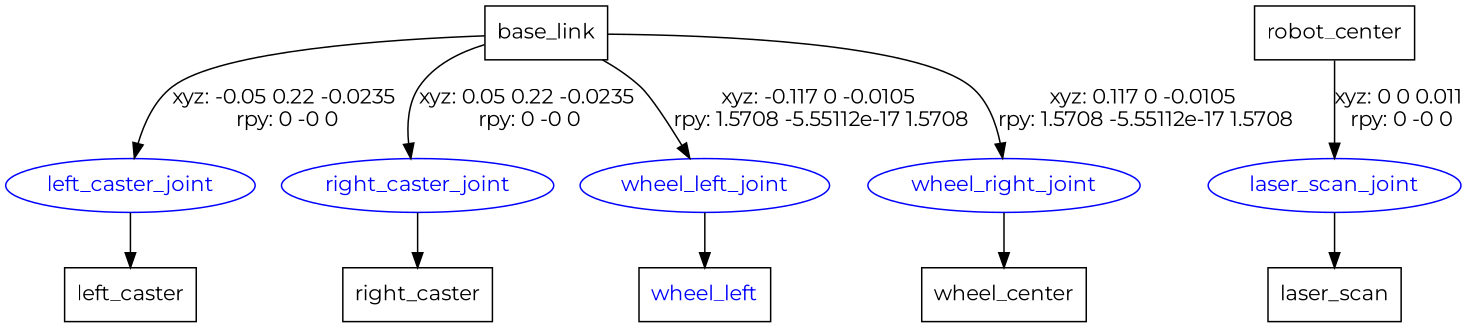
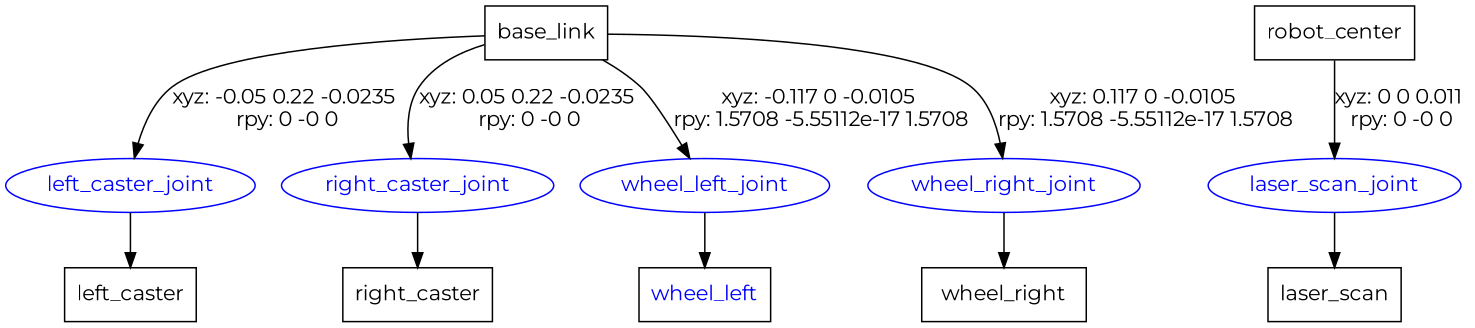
(1004, 295) -> (1004, 295)
